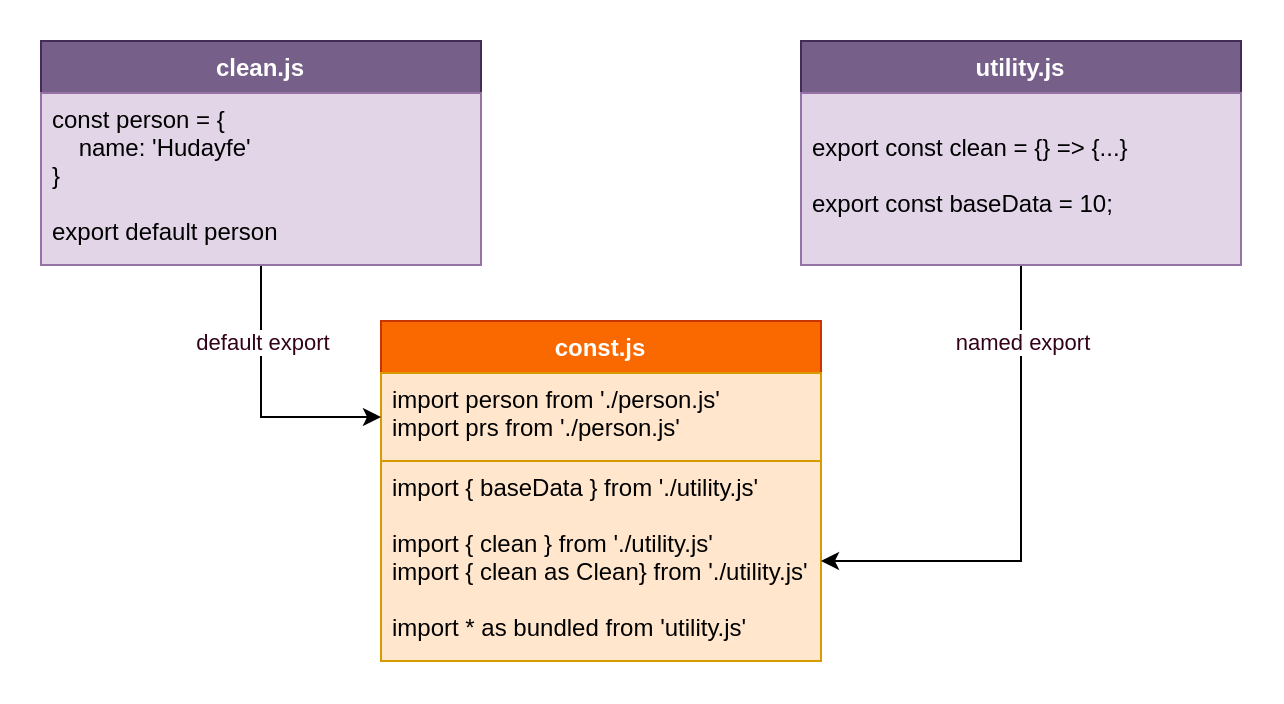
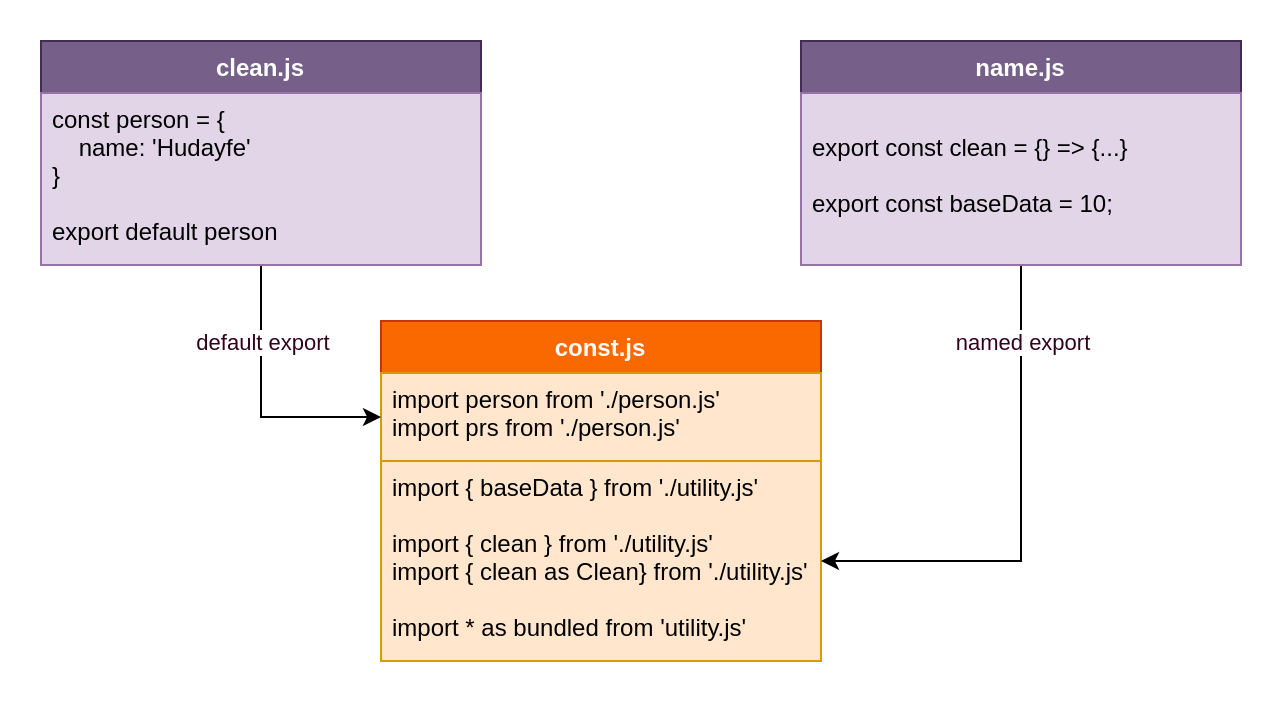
(1020, 68) -> (1020, 68)
